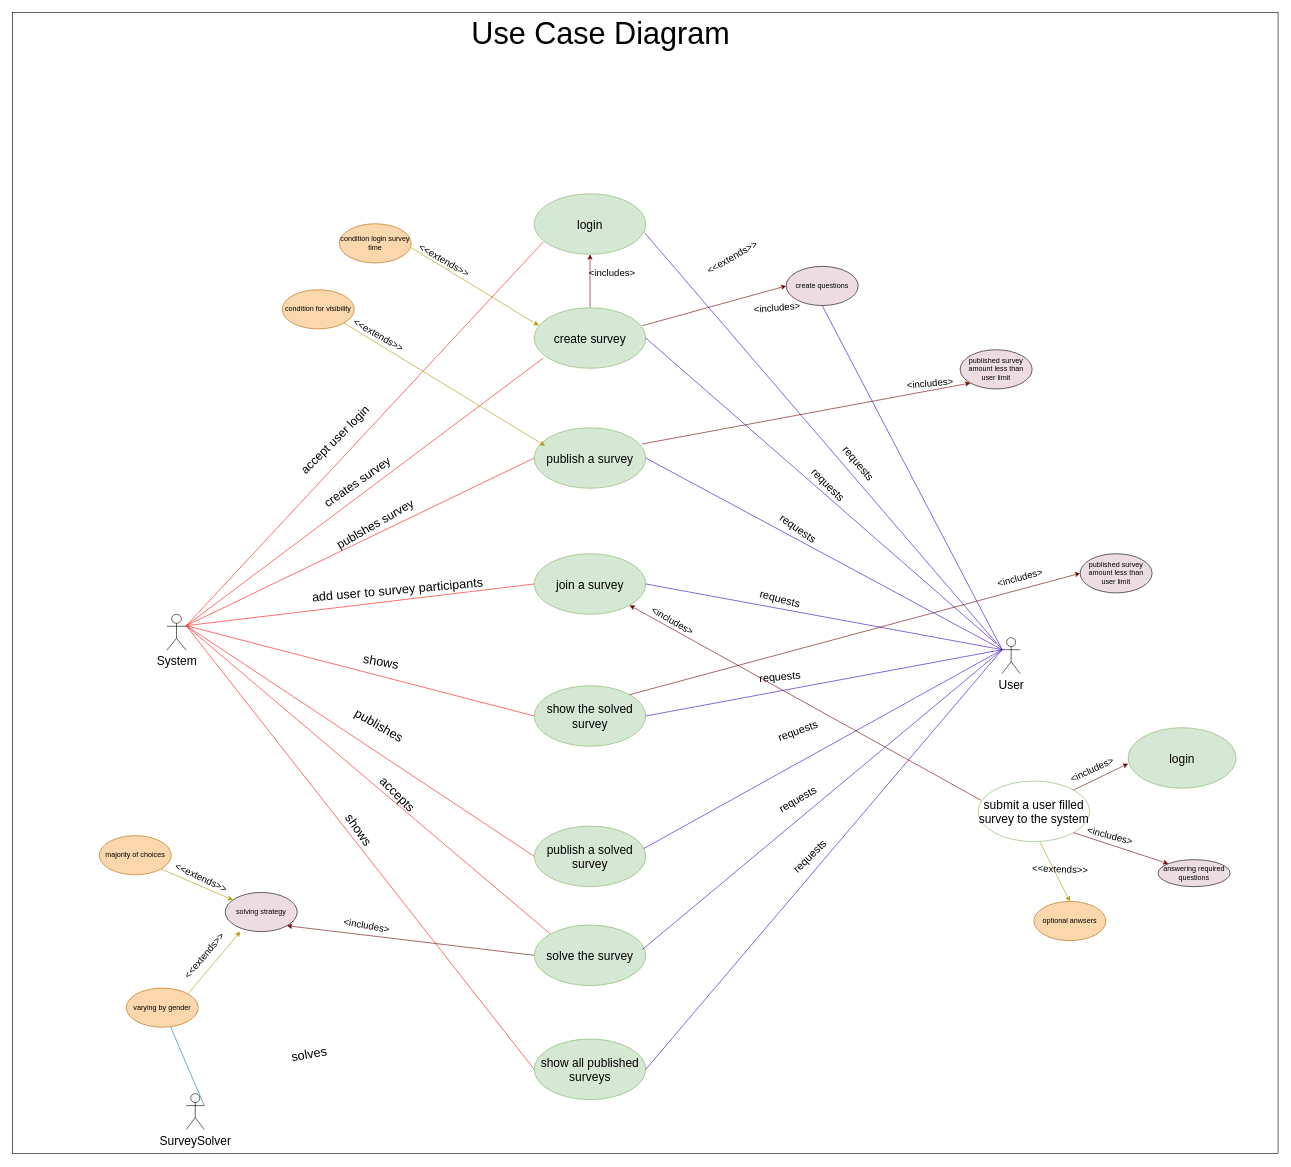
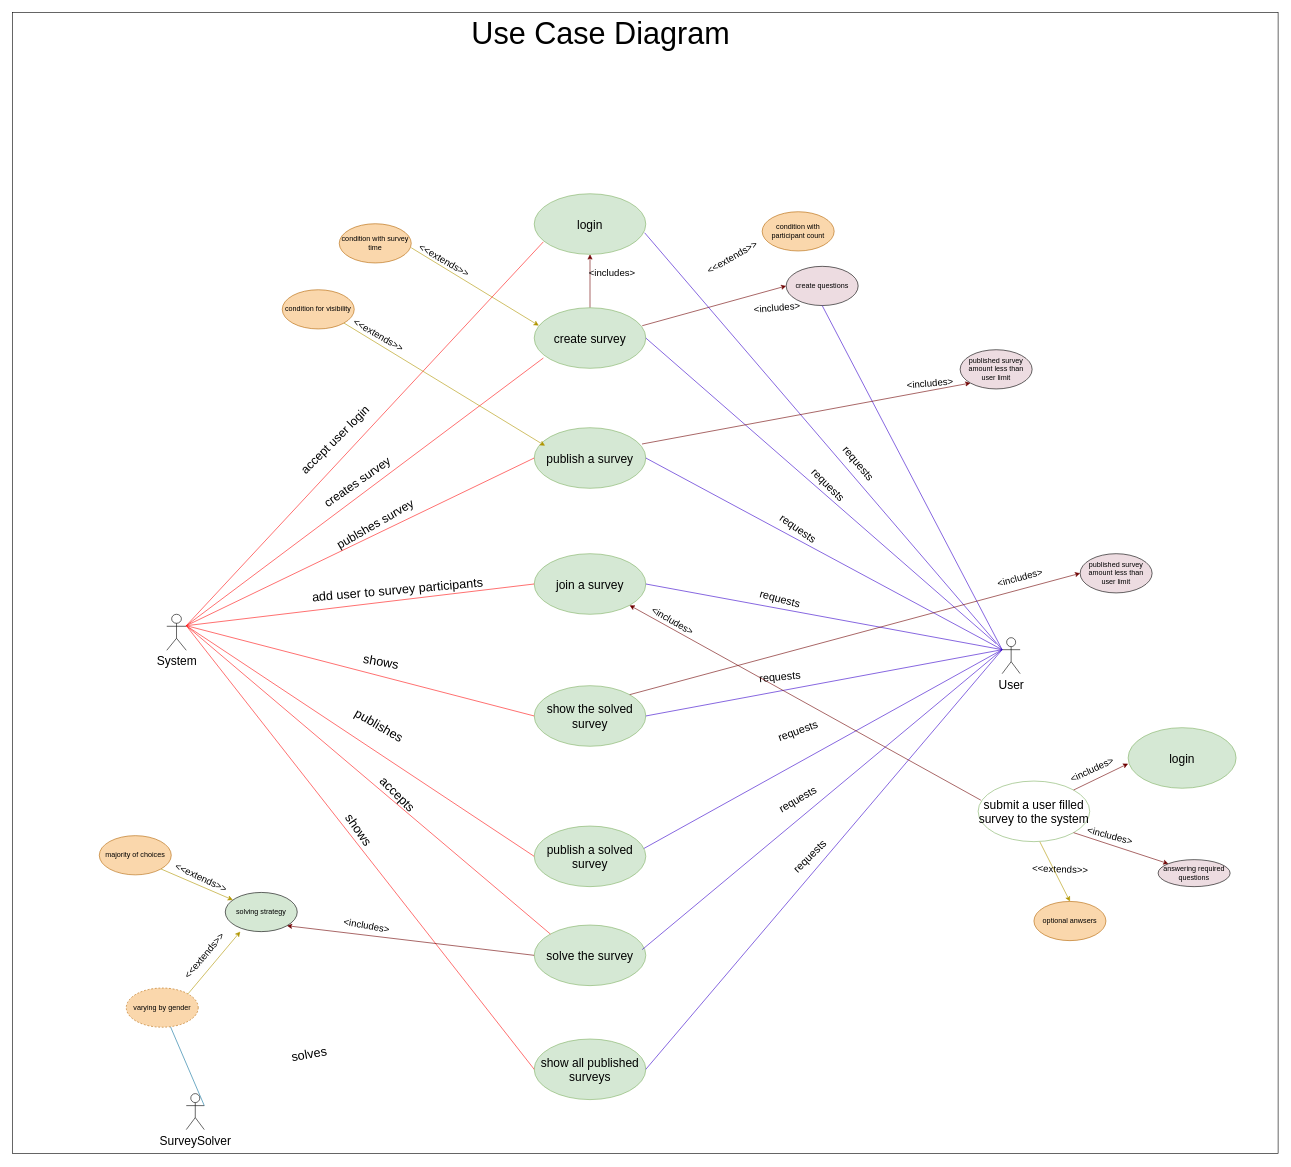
none -> (798, 231)
(375, 243) -> (375, 243)
(261, 912) -> (261, 912)
(162, 1008) -> (162, 1008)
